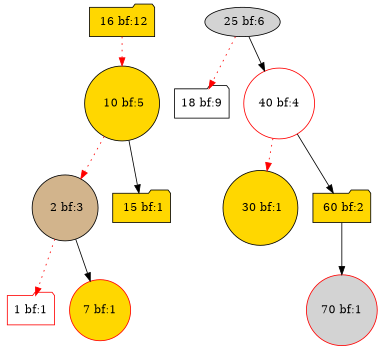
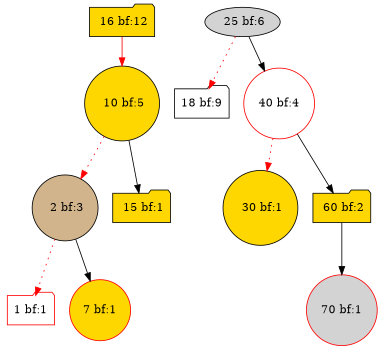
(122, 47) -> (122, 47)
